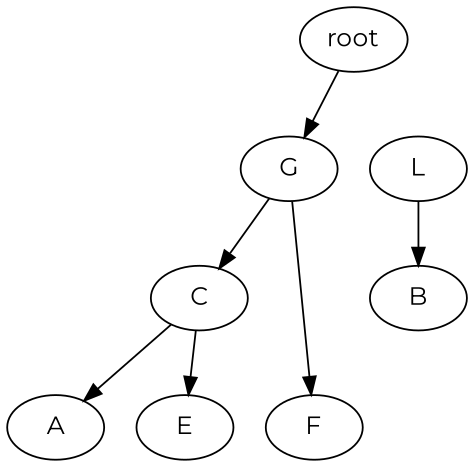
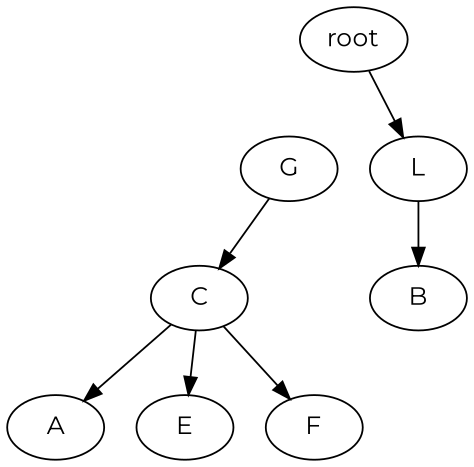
(326, 96) -> (382, 96)
(301, 289) -> (251, 356)
